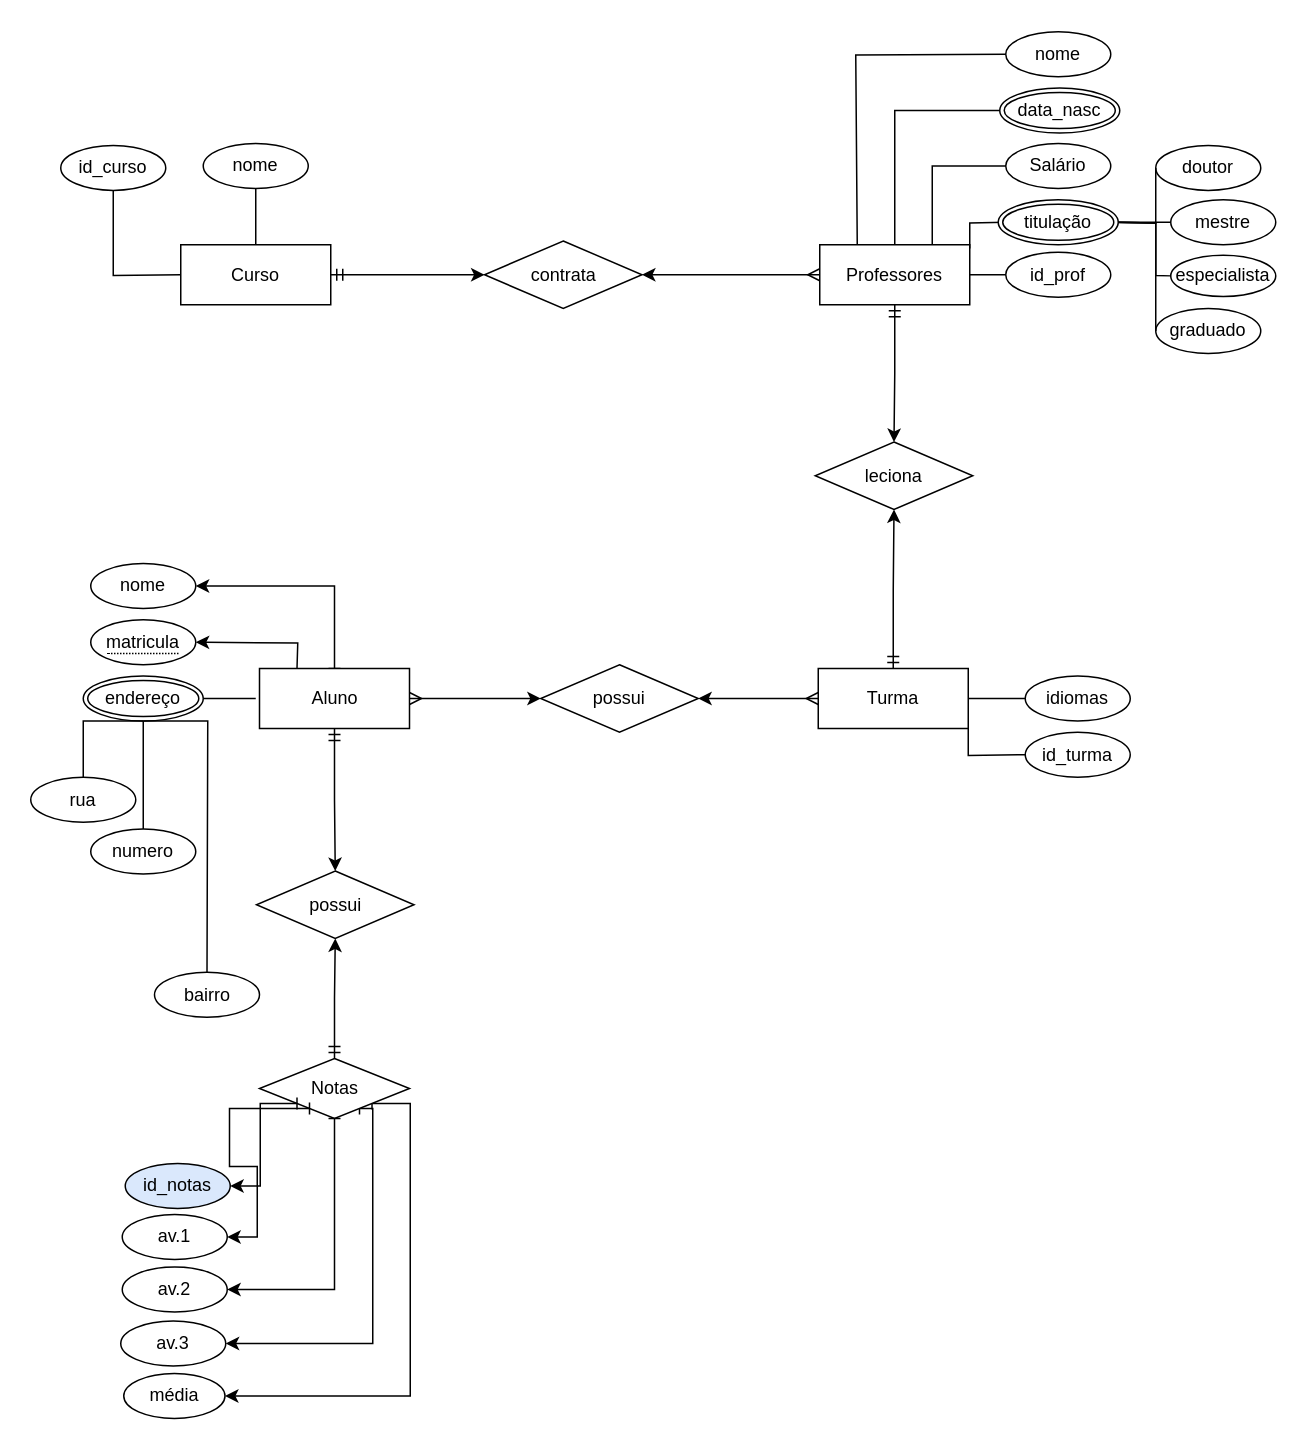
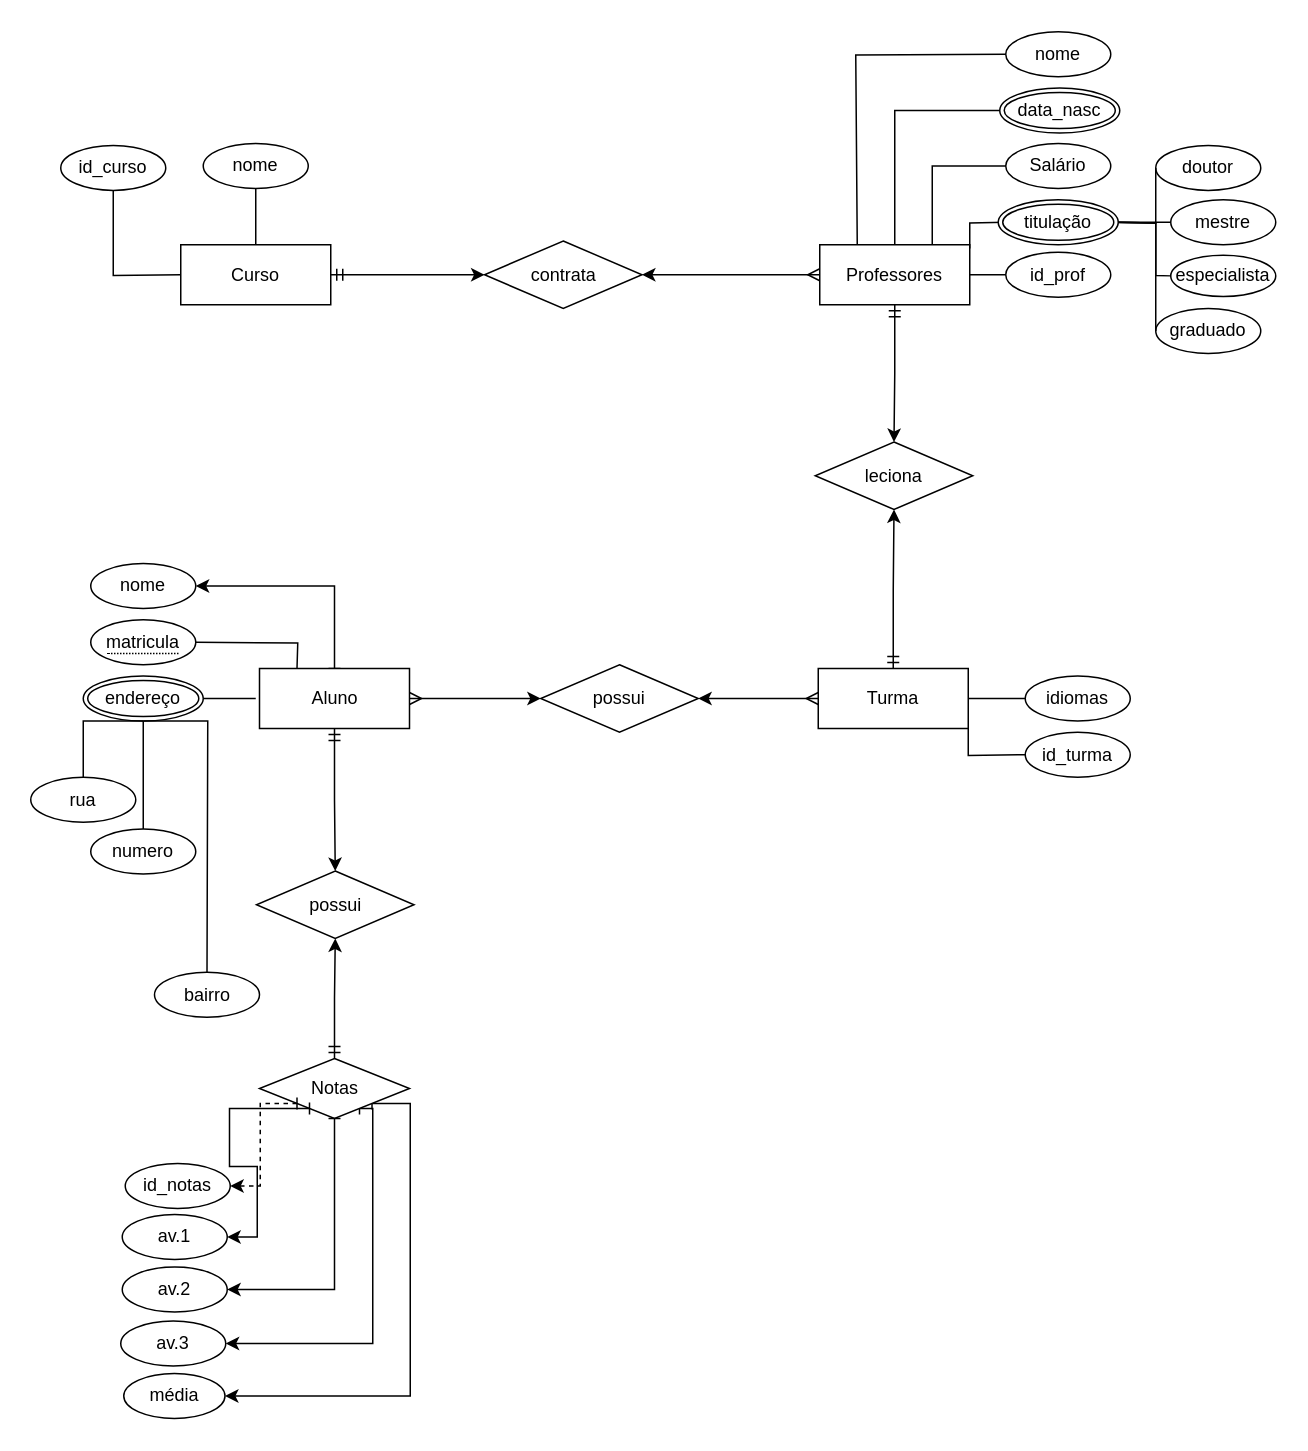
(207, 642) -> (202, 642)
(260, 1136) -> (260, 1136)
(178, 1186) -> (178, 1186)
